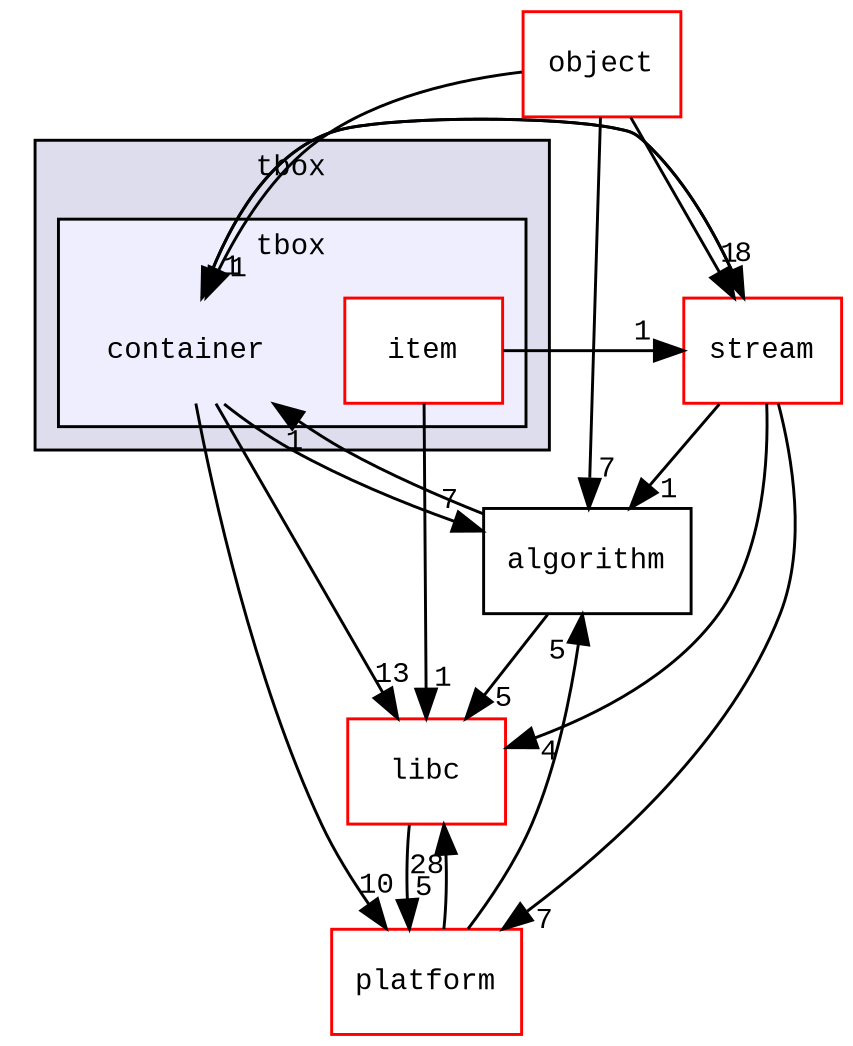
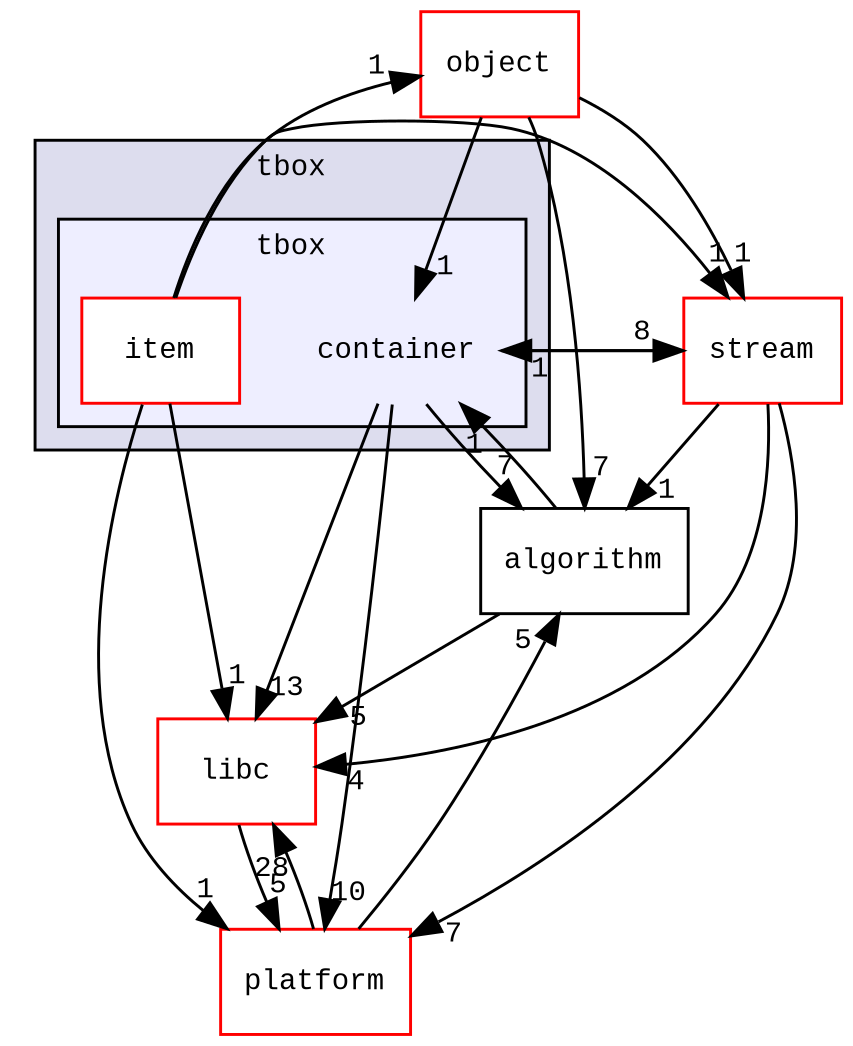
none -> (250, 156)
none -> (99, 671)
